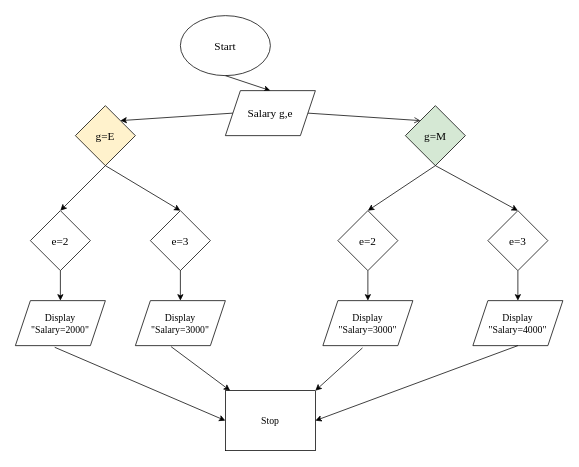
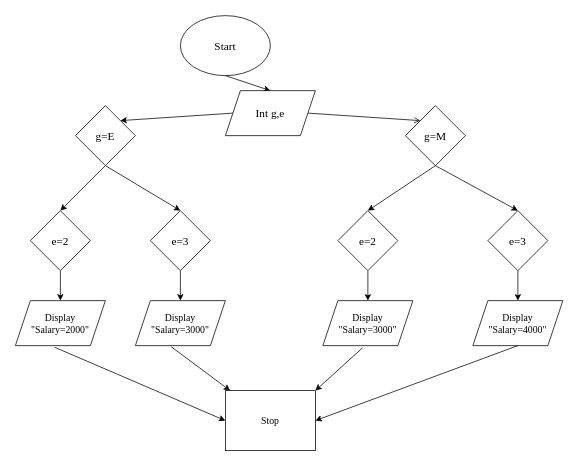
(270, 113) -> (270, 113)
(105, 135) -> (105, 135)
(435, 135) -> (435, 135)
